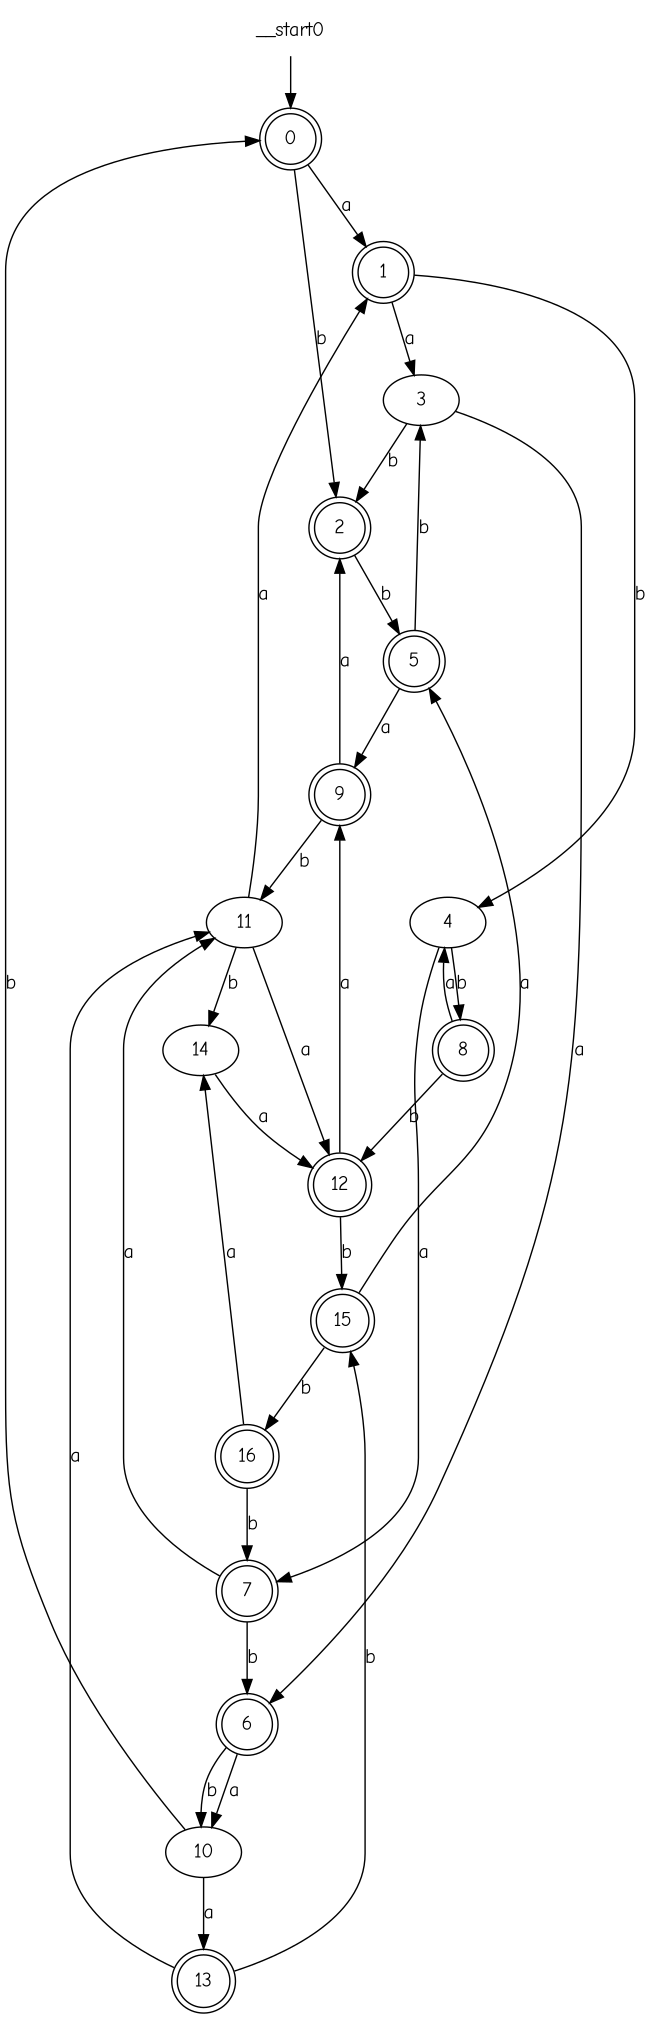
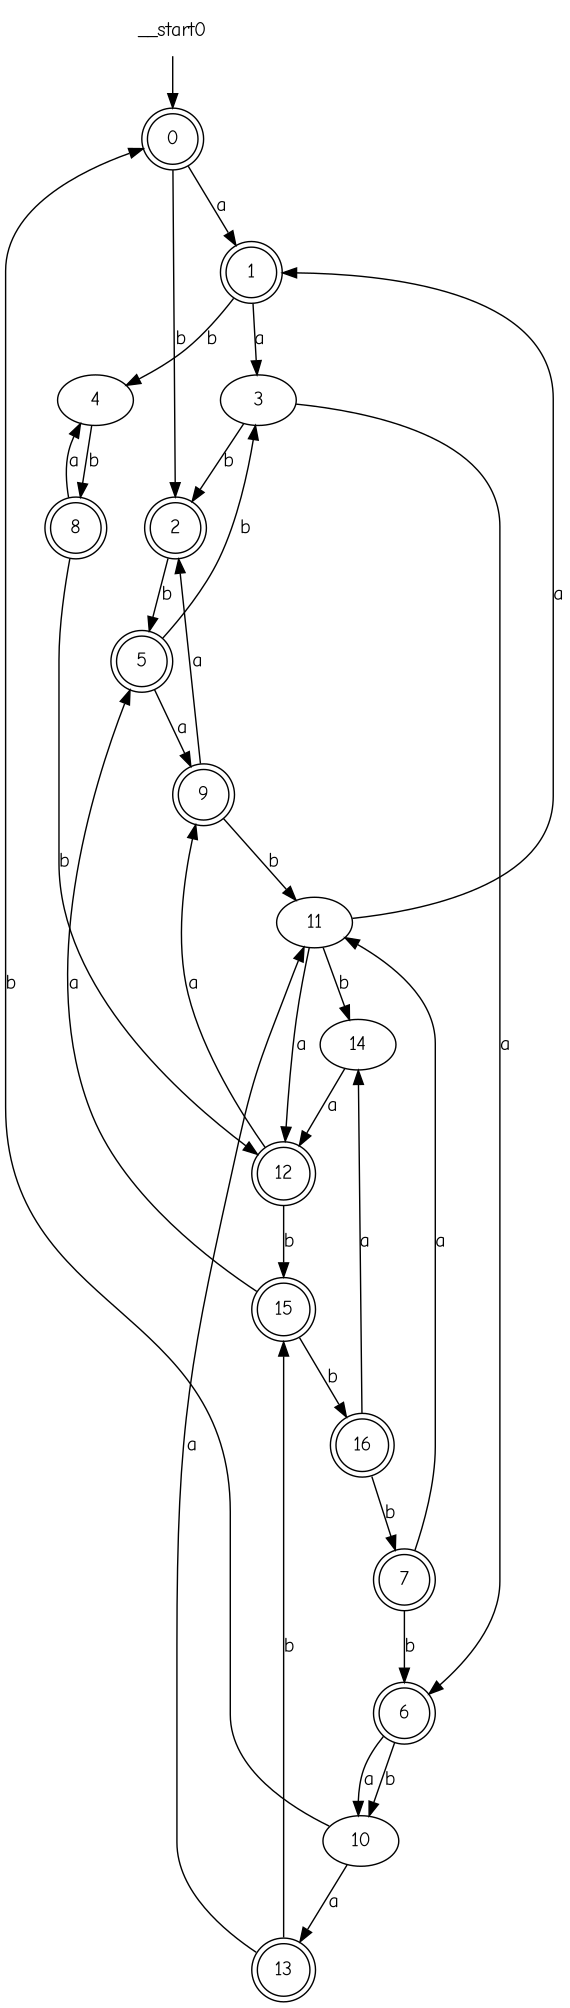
(418, 1294) -> none
